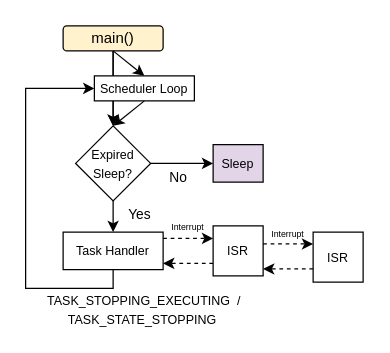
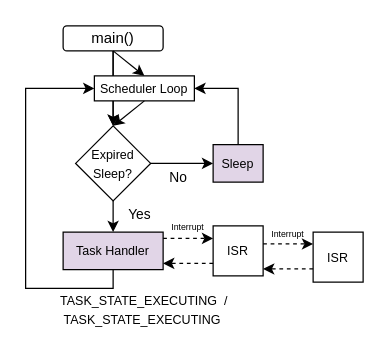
(113, 38) -> (113, 38)
none -> (238, 99)
(113, 251) -> (113, 251)
(144, 301) -> (144, 301)
(144, 319) -> (144, 319)
